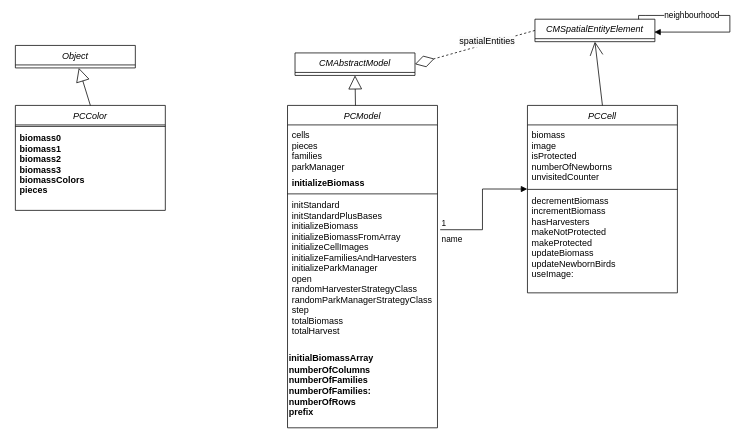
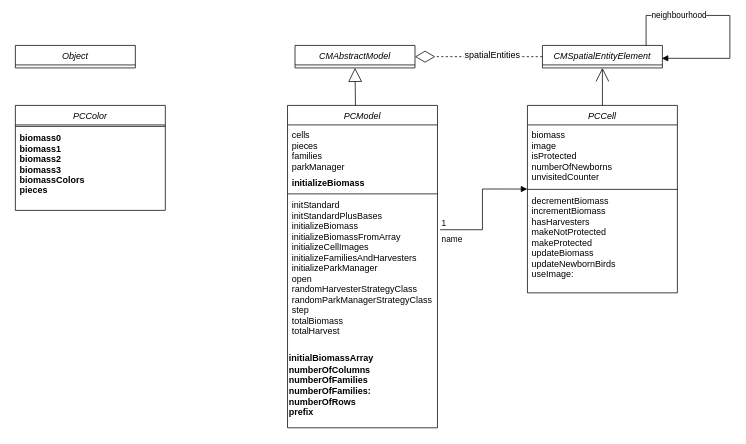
(595, 30) -> (603, 57)
(355, 64) -> (355, 57)
(87, 94) -> none
